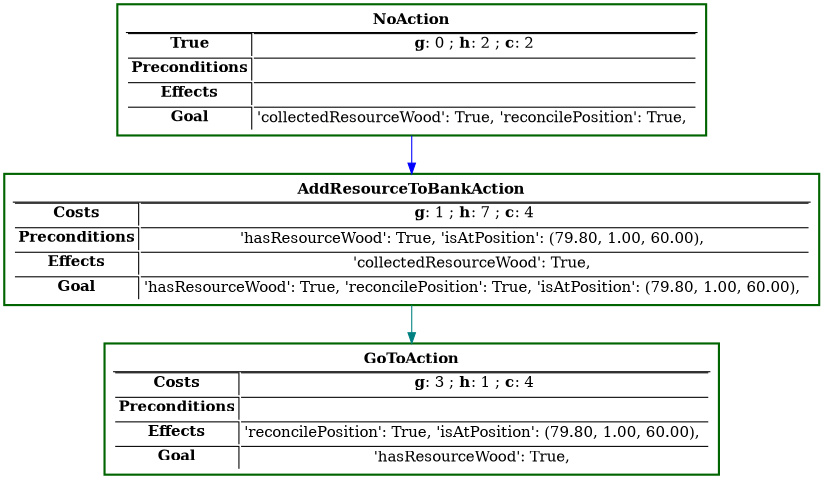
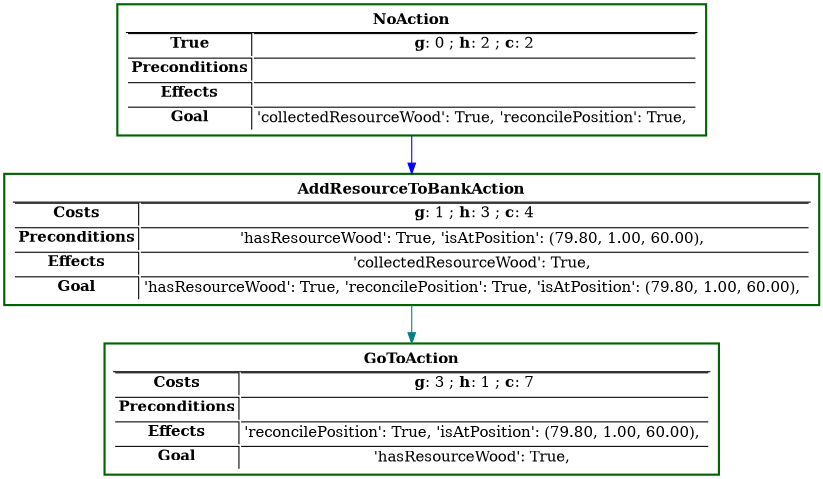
(488, 213) -> (488, 213)
(525, 382) -> (525, 382)
